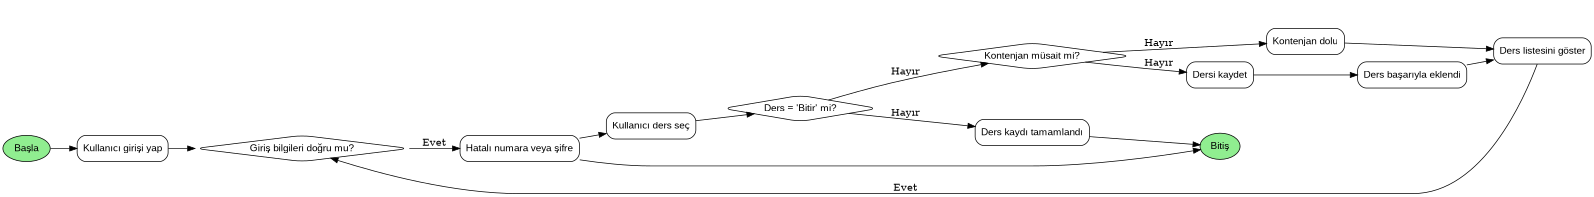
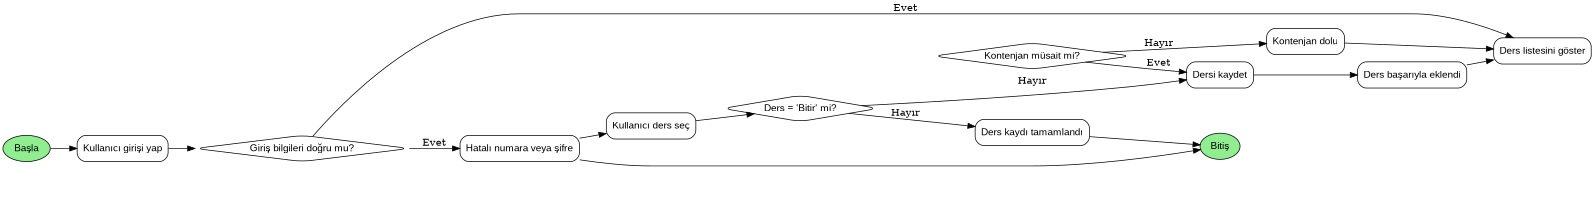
(1159, 63) -> (1159, 63)
(904, 80) -> (1021, 96)
(968, 194) -> (891, 14)
